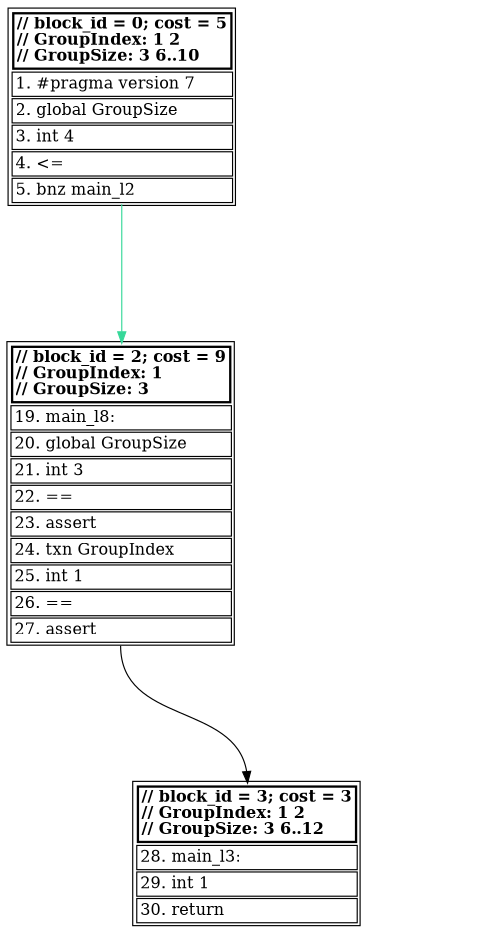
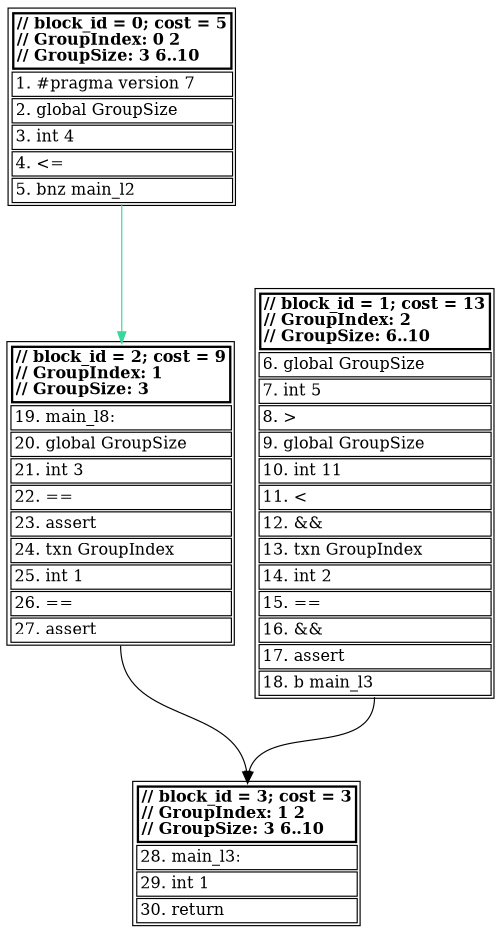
(99, 40) -> (99, 40)
none -> (375, 492)
(233, 829) -> (233, 829)
